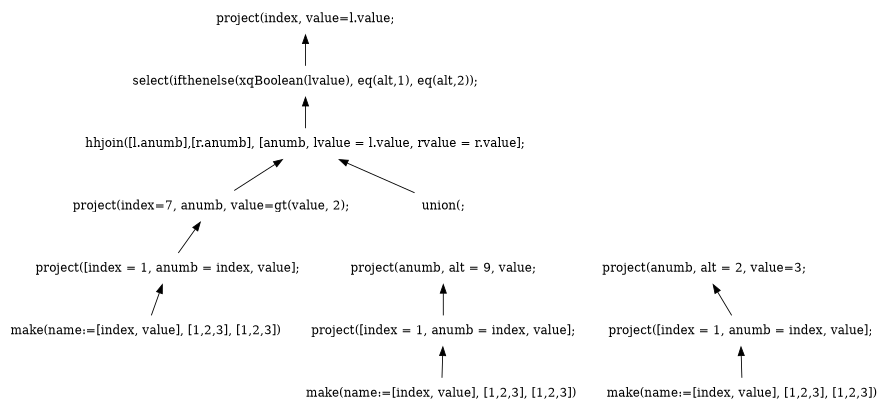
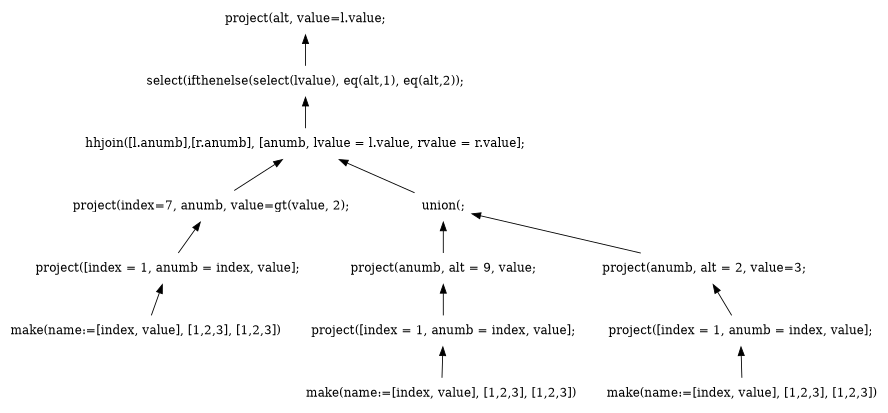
(306, 19) -> (306, 19)
(306, 81) -> (306, 81)
none -> (561, 234)
none -> (443, 242)
